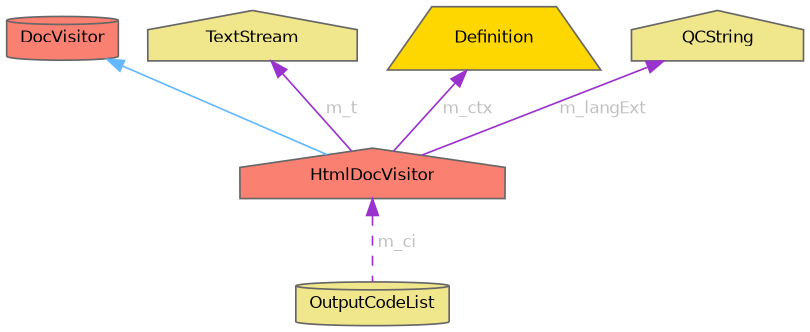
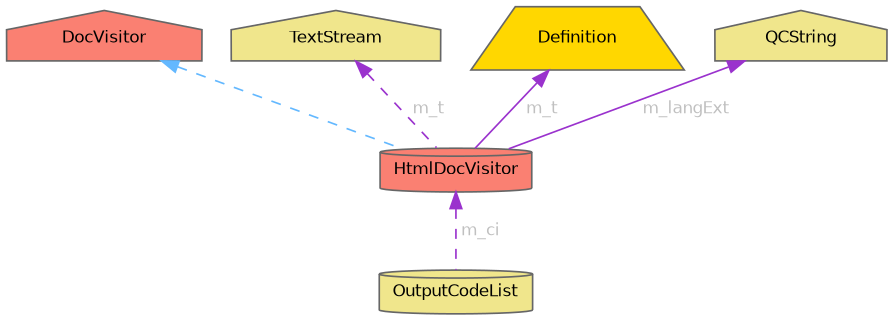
(62, 38) -> (104, 38)
(466, 109) -> (539, 109)
(225, 110) -> (290, 108)
(317, 112) -> (402, 111)
(372, 176) -> (456, 170)
